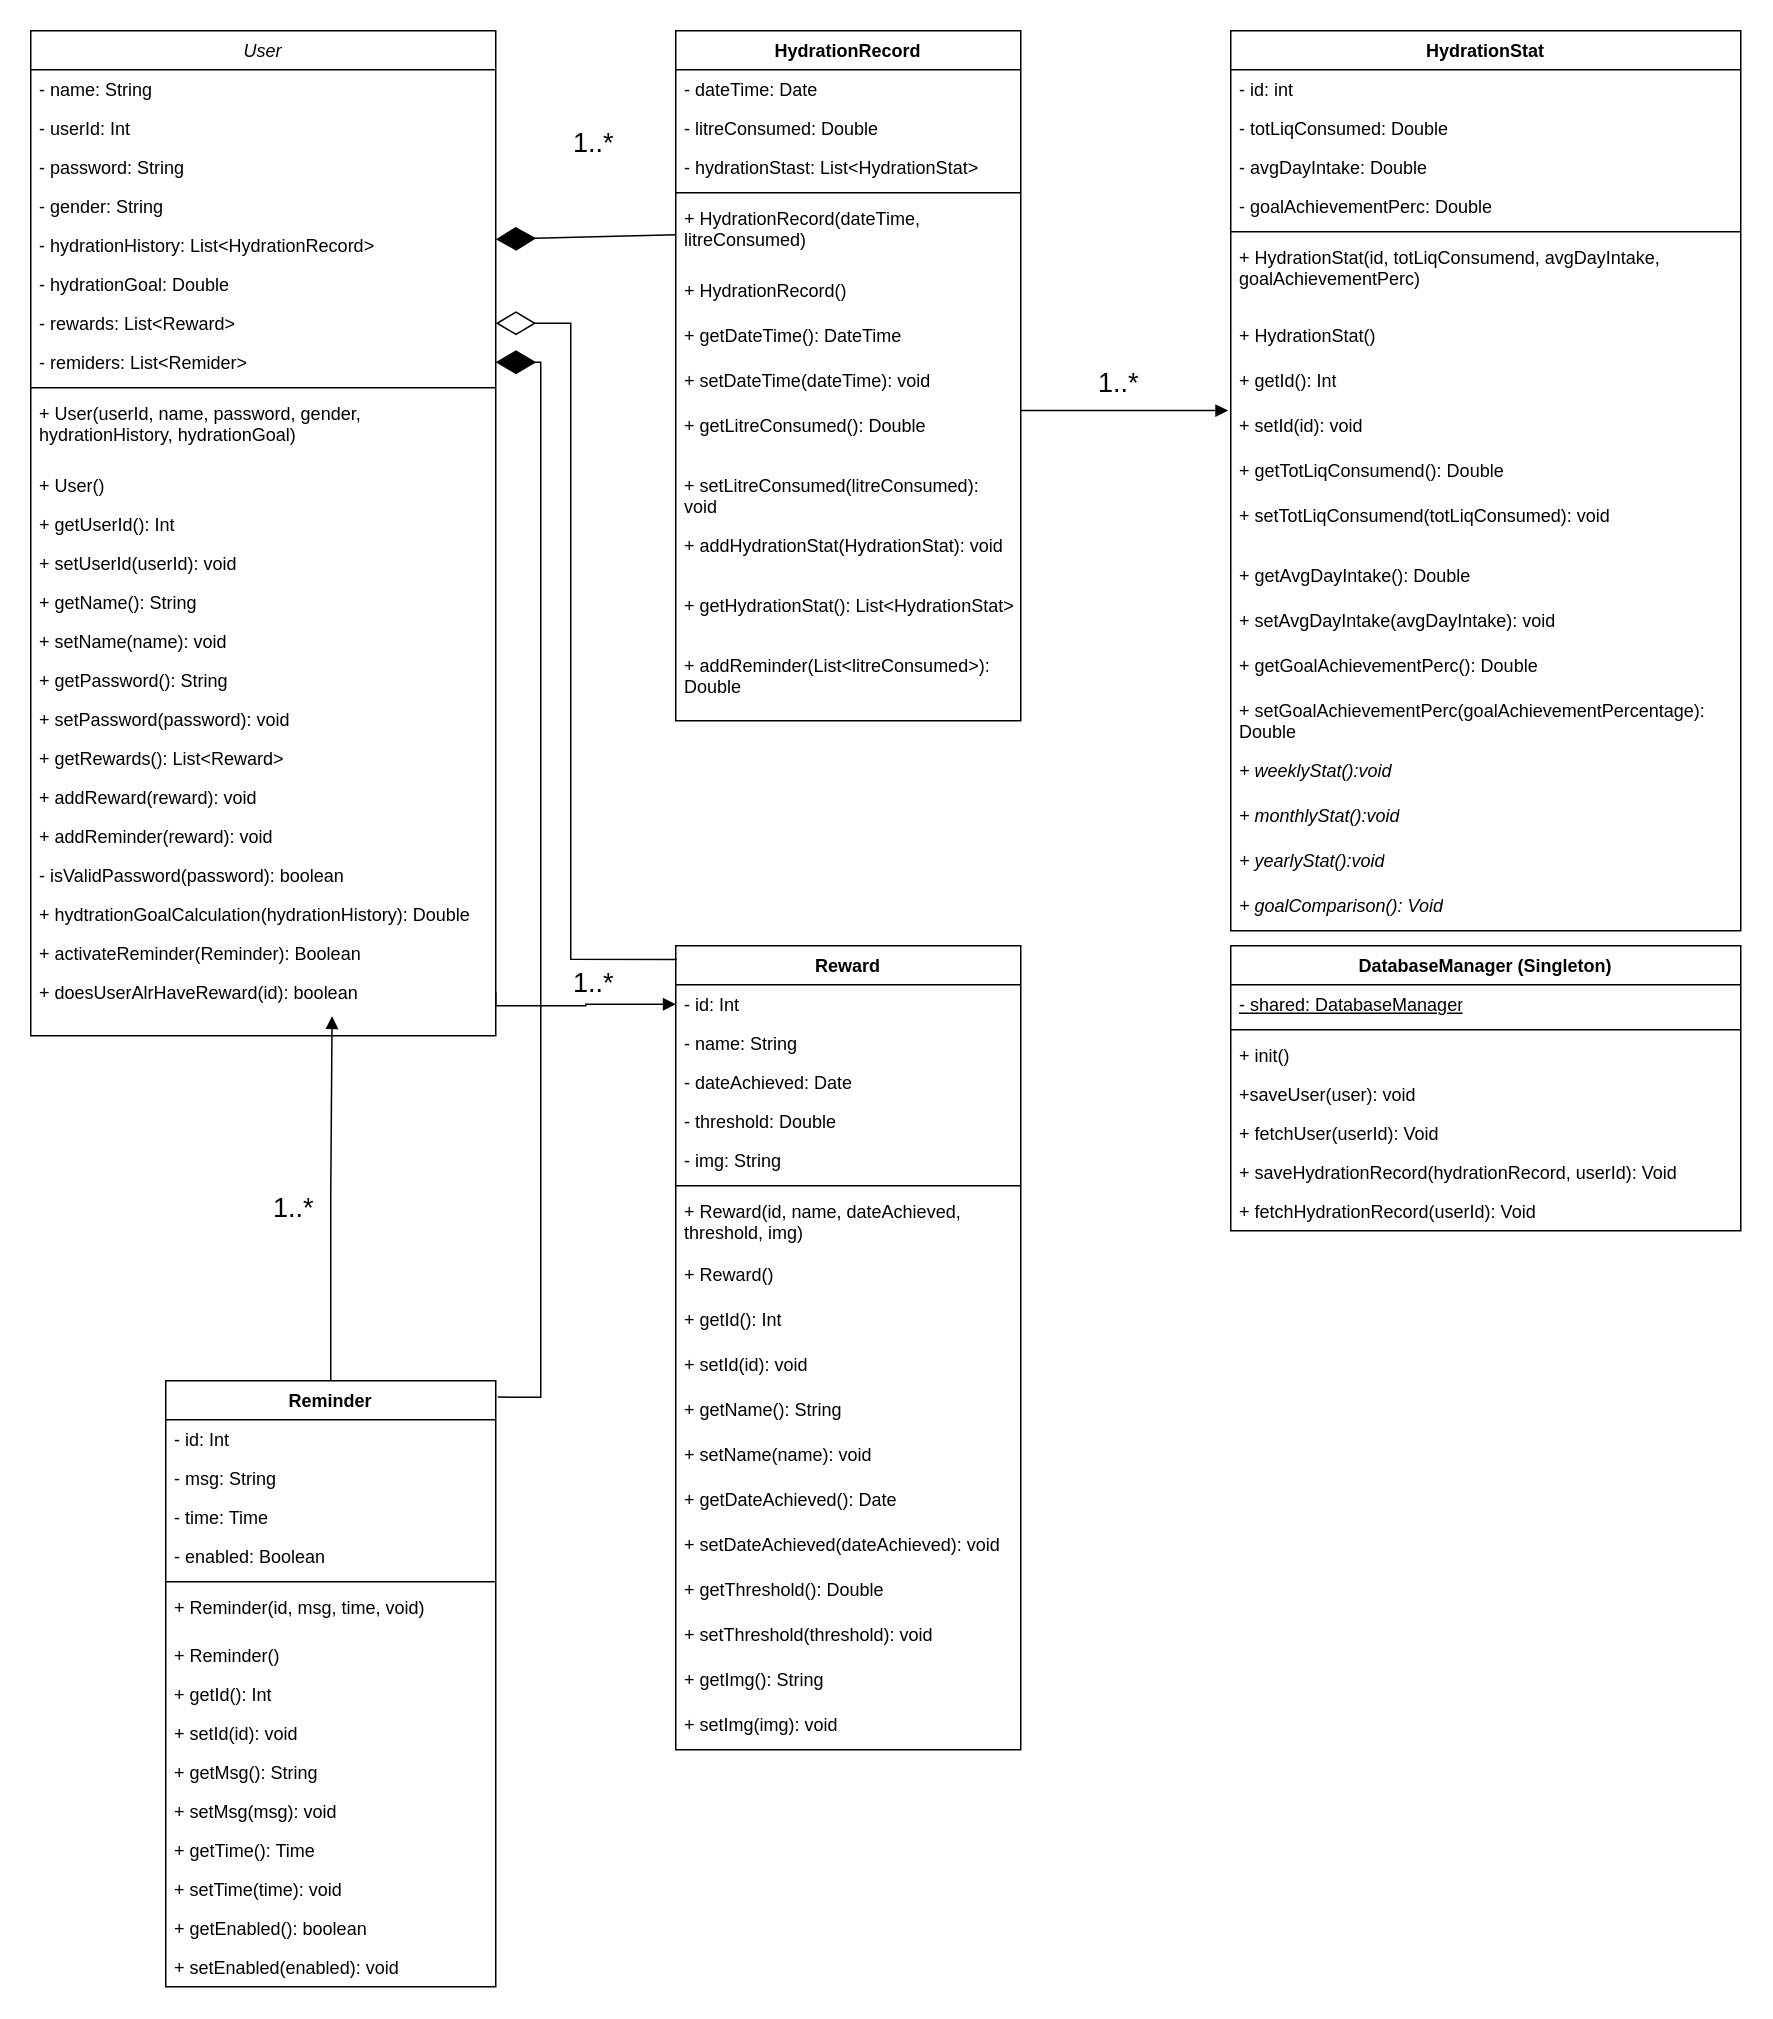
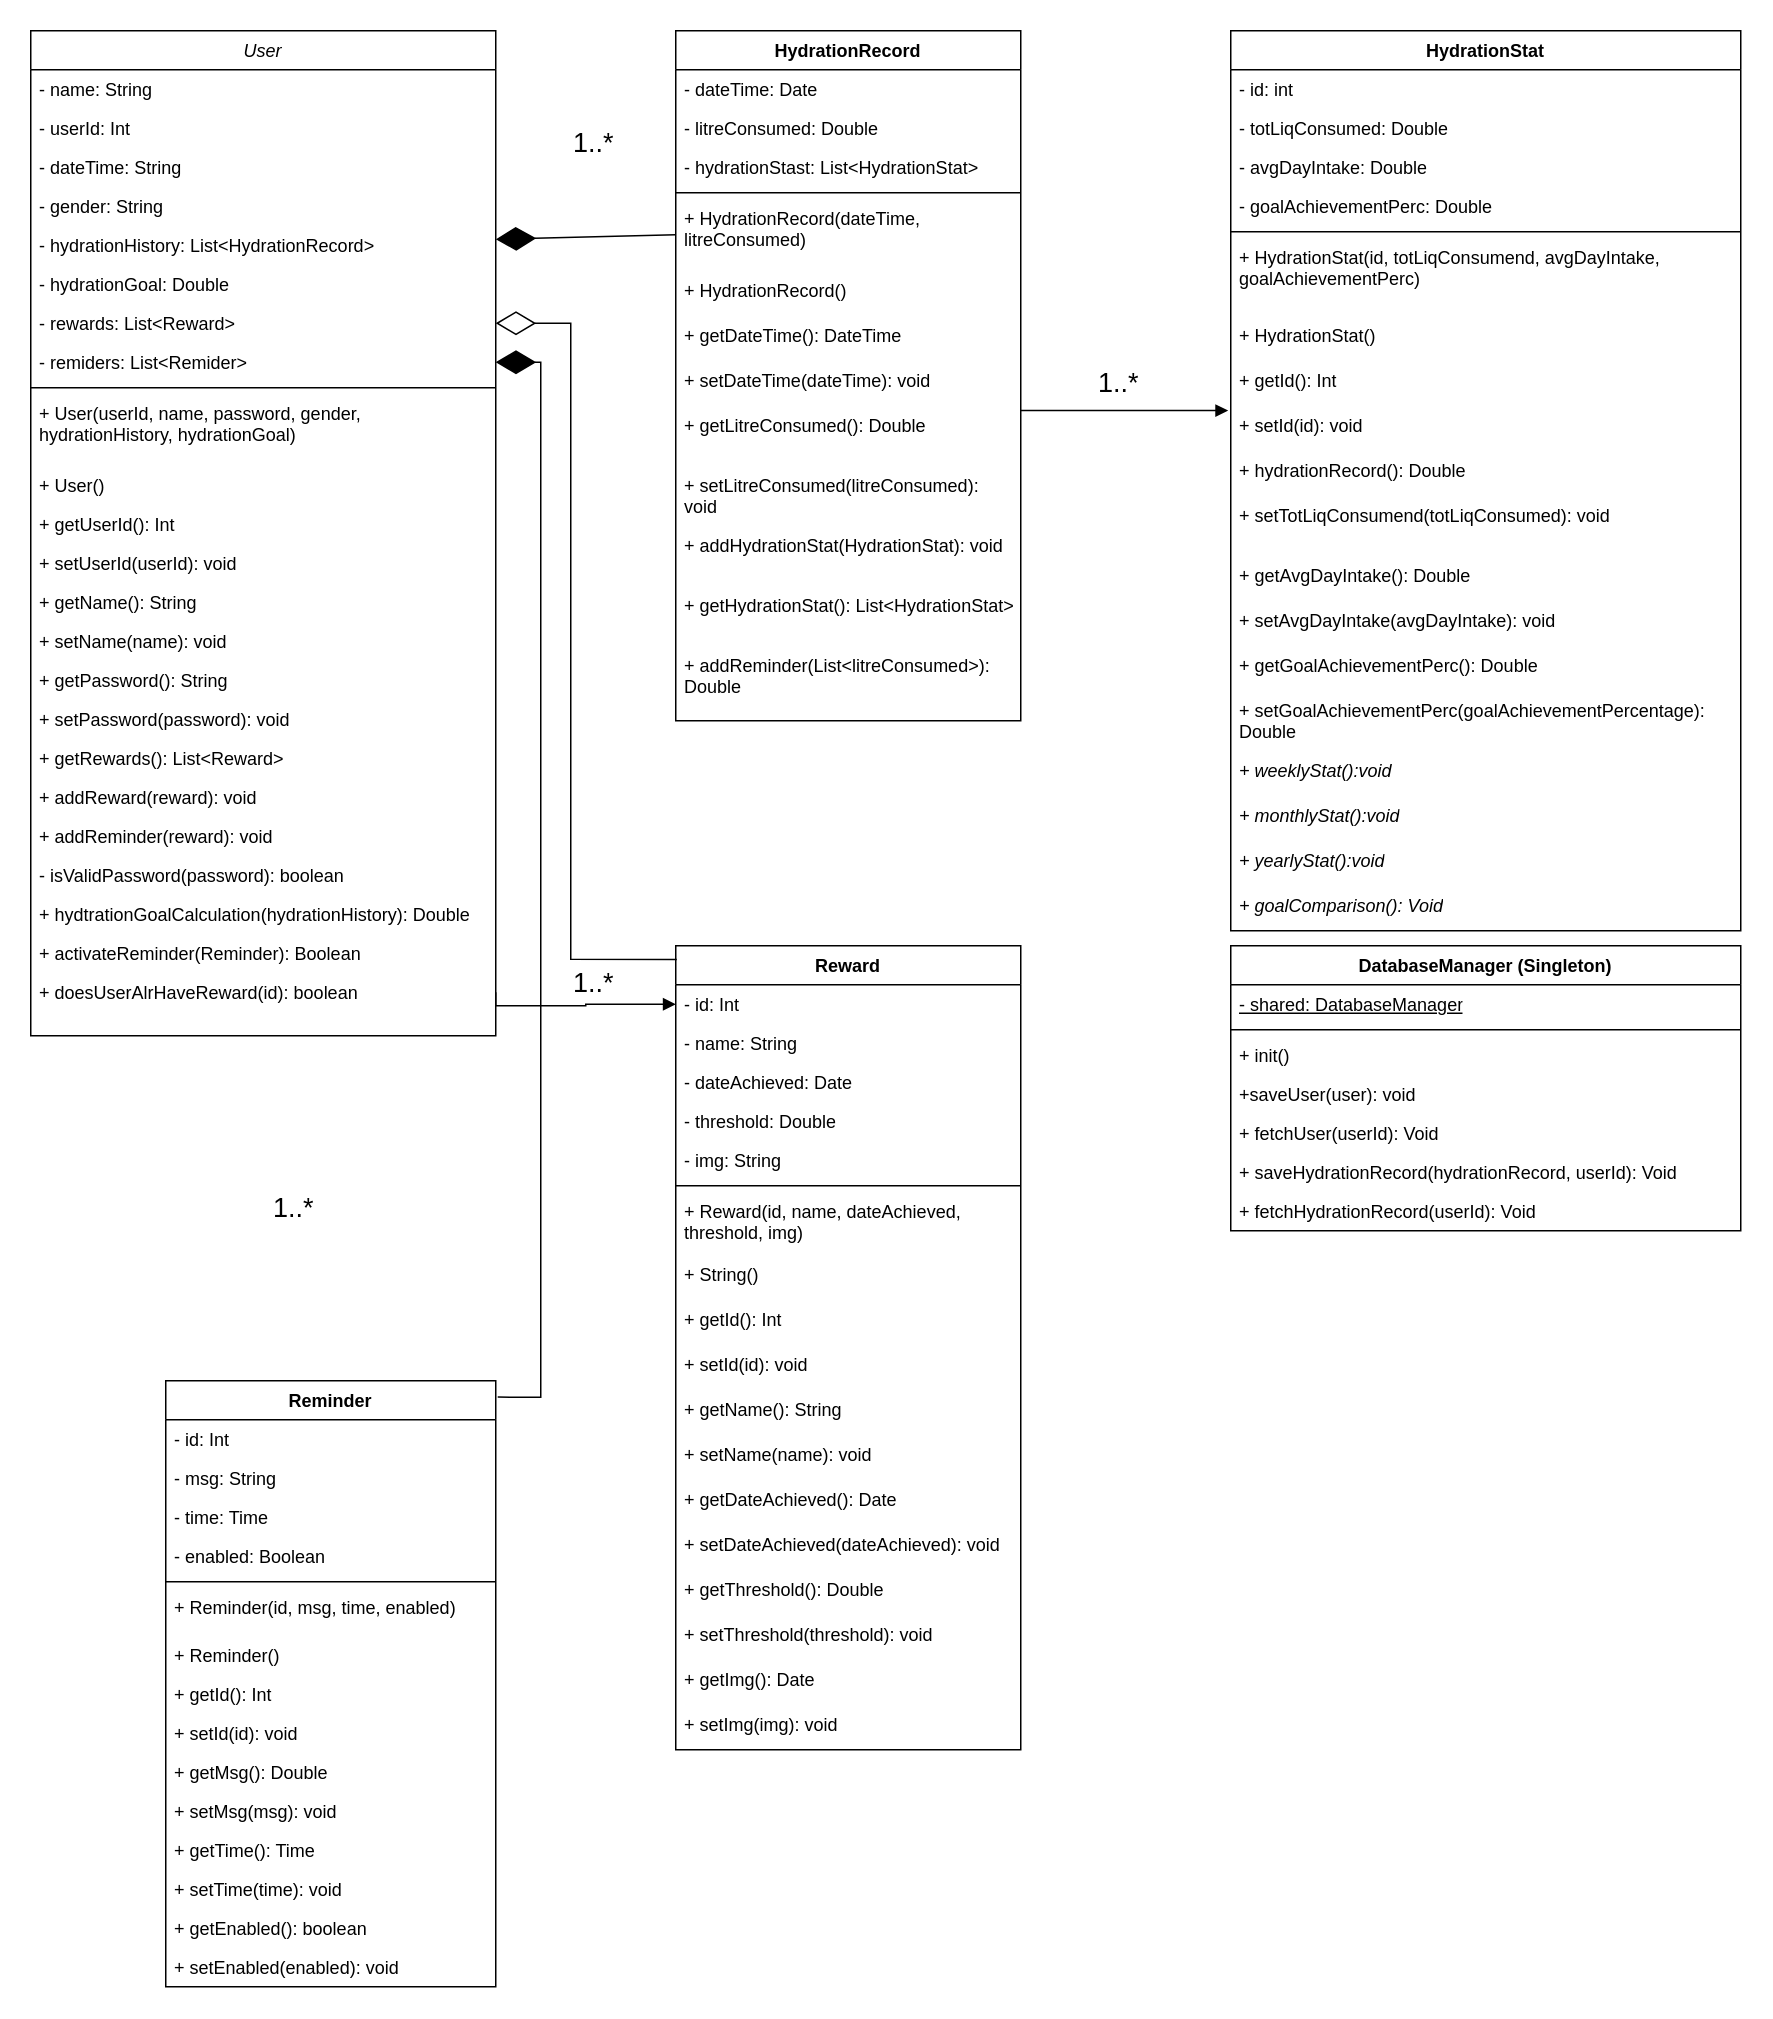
(120, 168) -> (118, 168)
(1379, 472) -> (1364, 472)
(331, 1205) -> none
(733, 1276) -> (730, 1276)
(305, 1609) -> (320, 1609)
(766, 1681) -> (758, 1681)
(256, 1774) -> (256, 1774)
